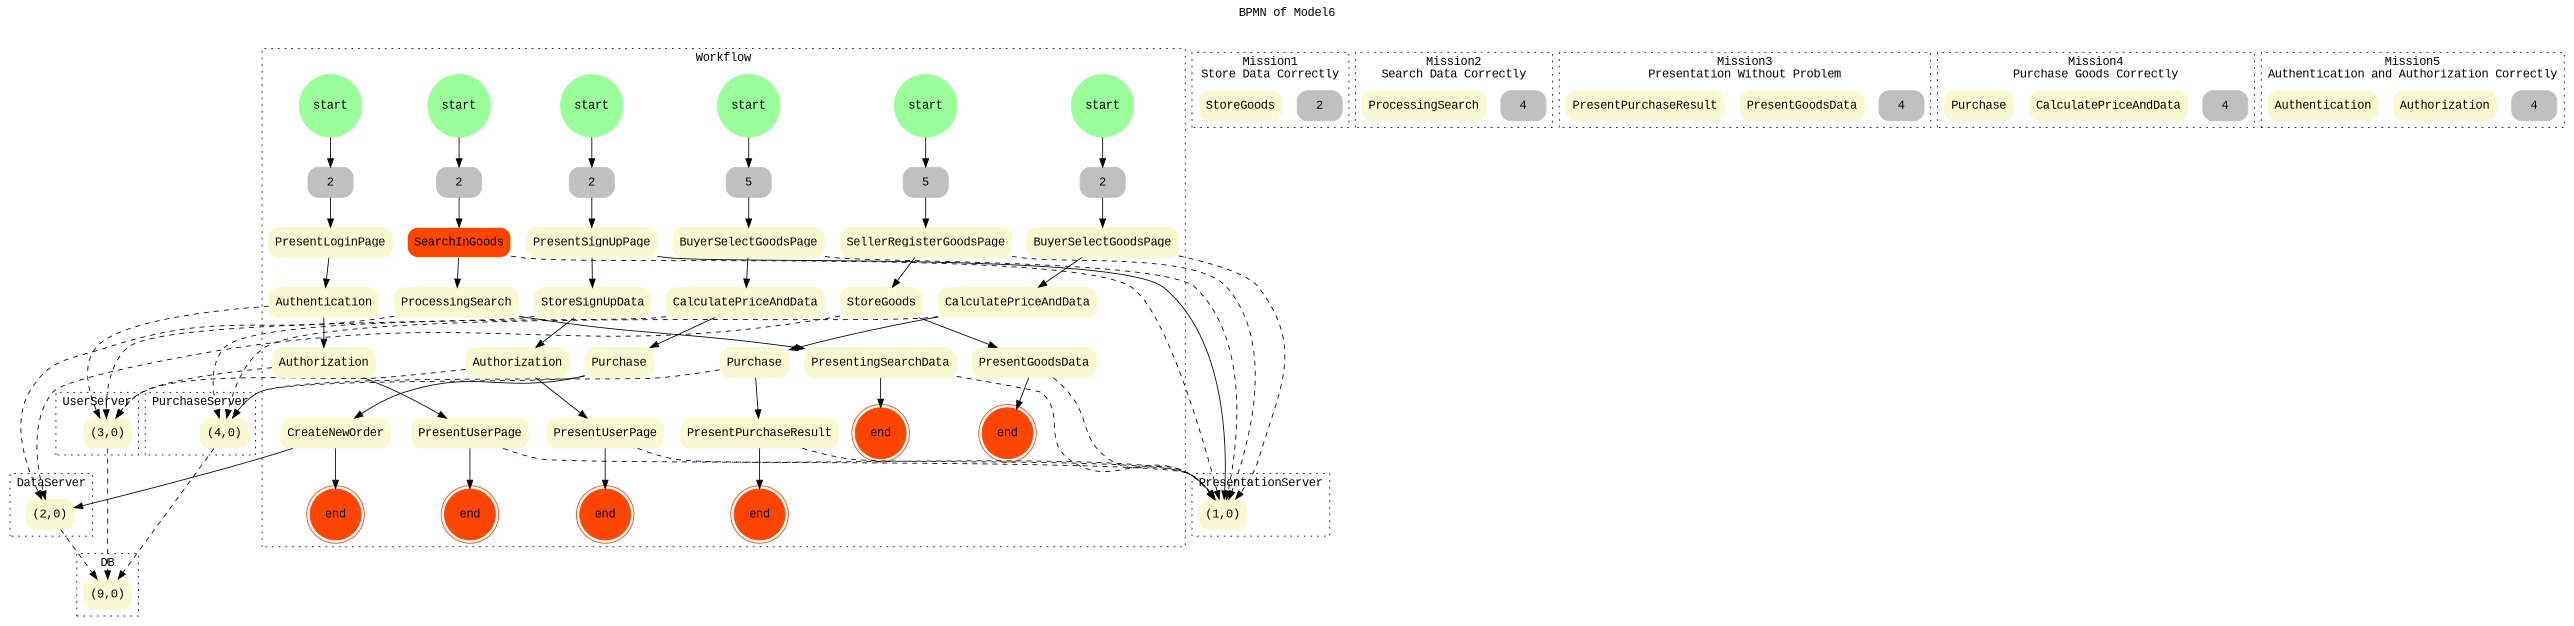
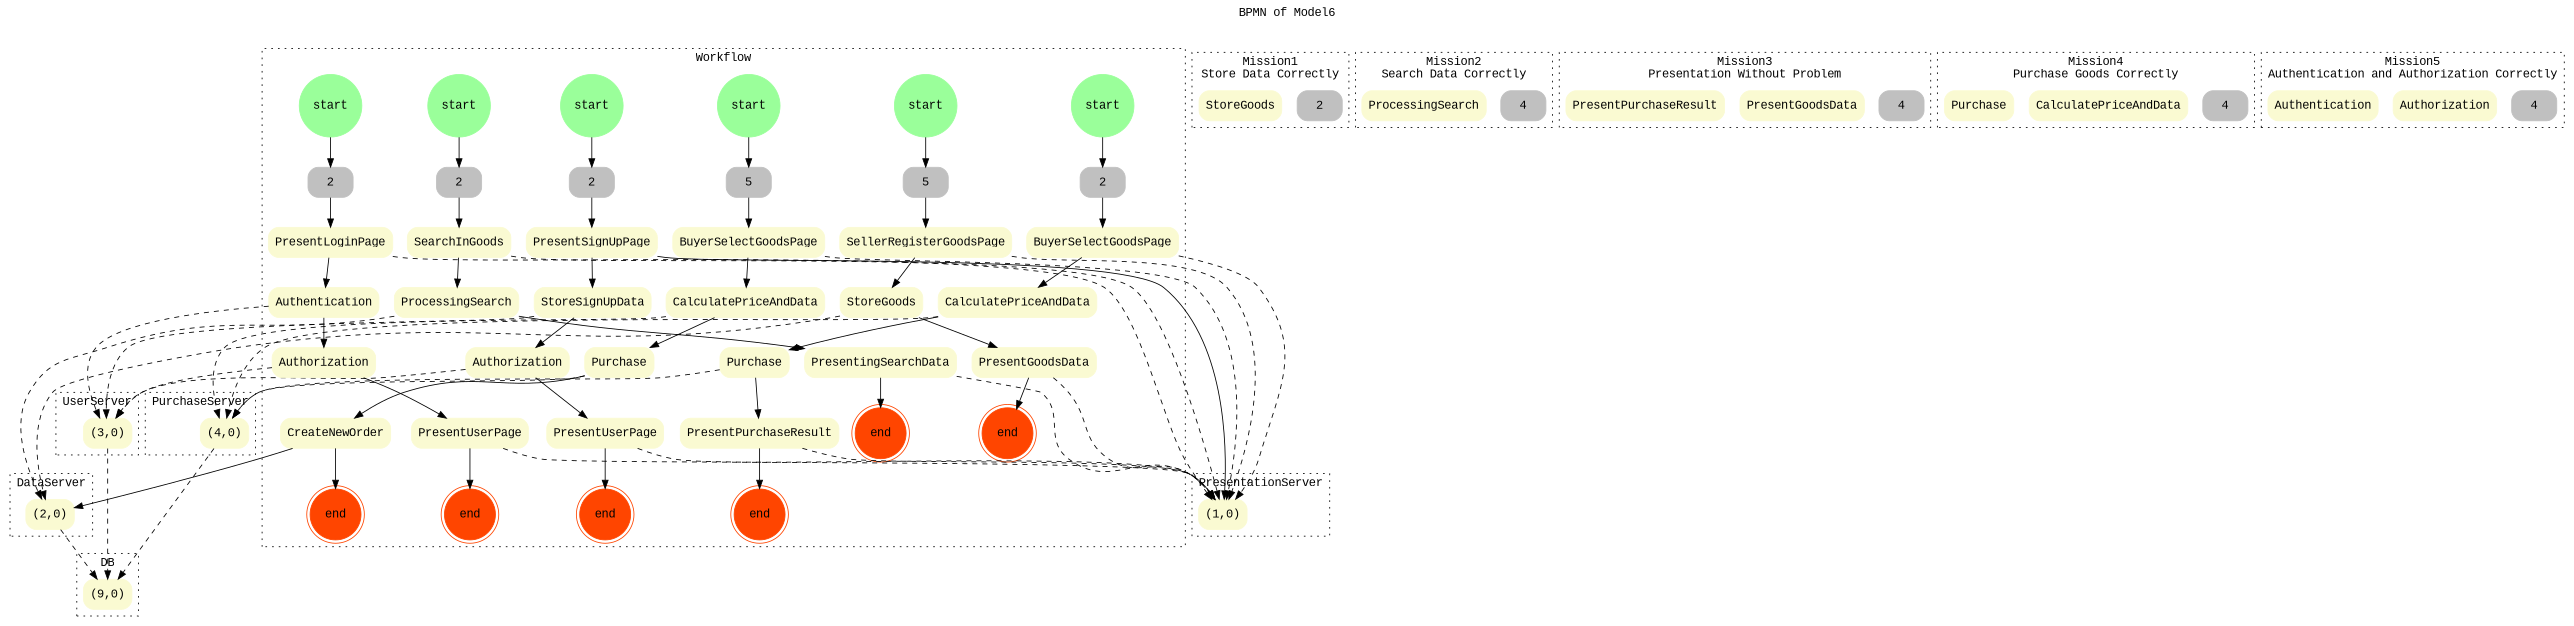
(459, 242) -> (459, 242)
none -> (1077, 279)
